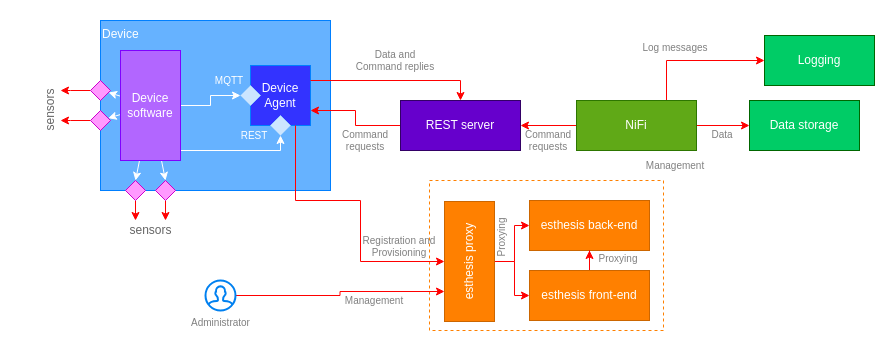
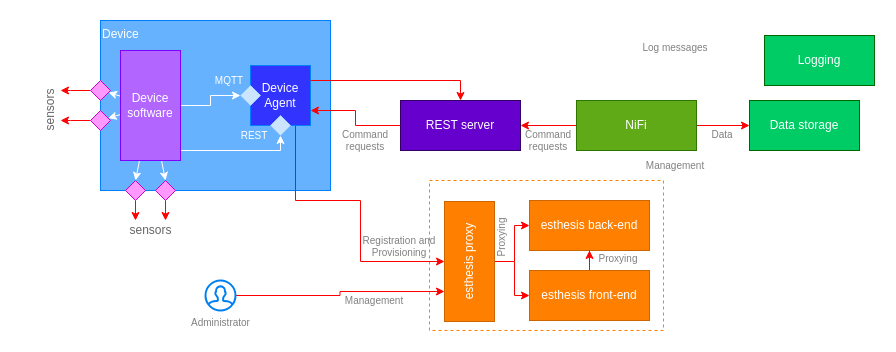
(396, 61) -> none
(692, 61) -> none
